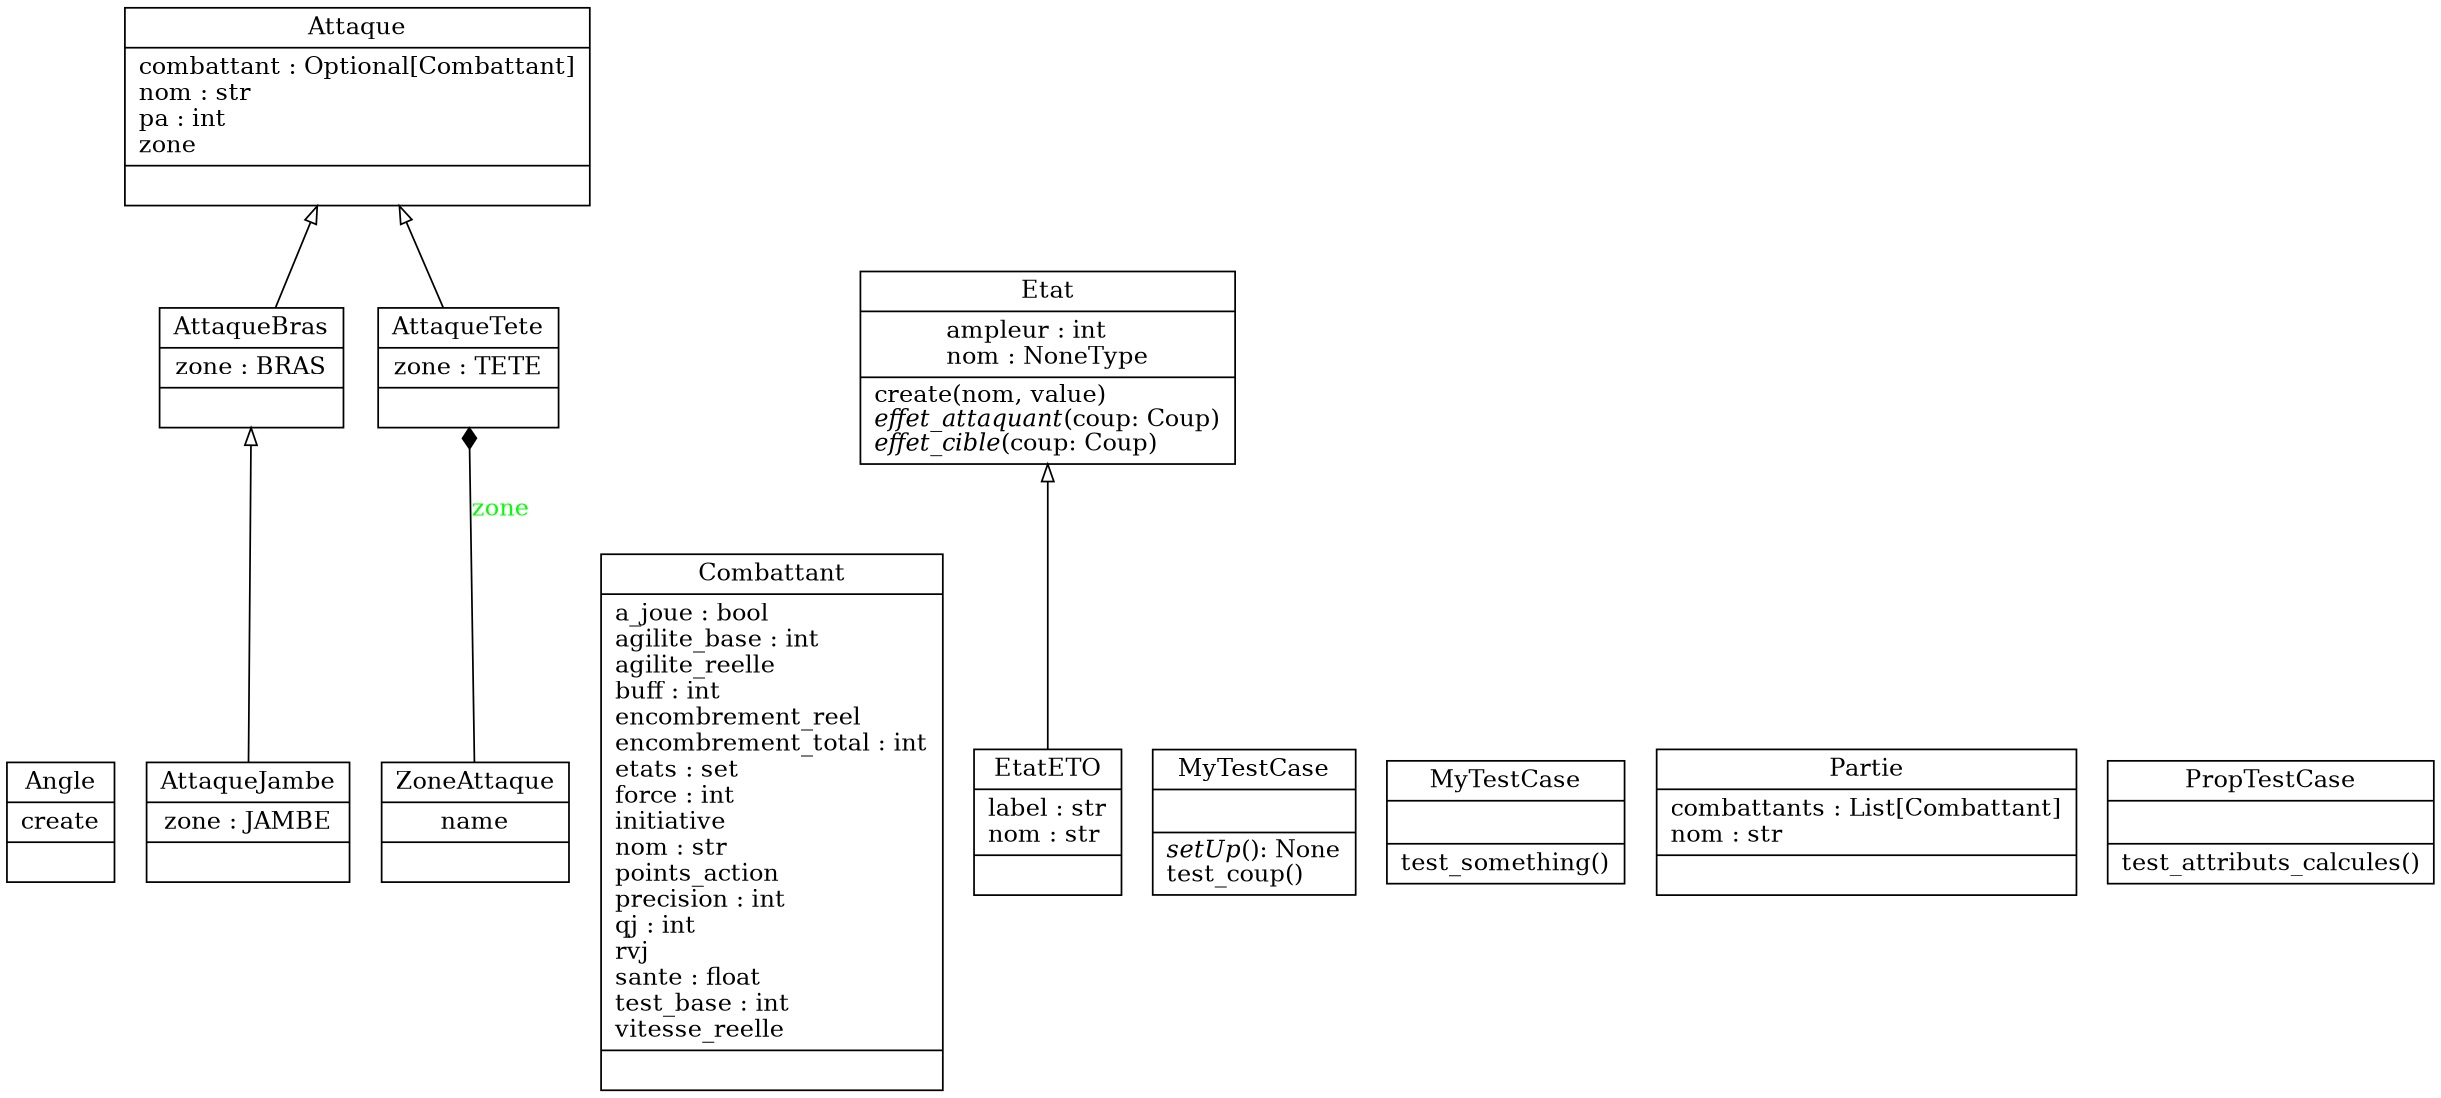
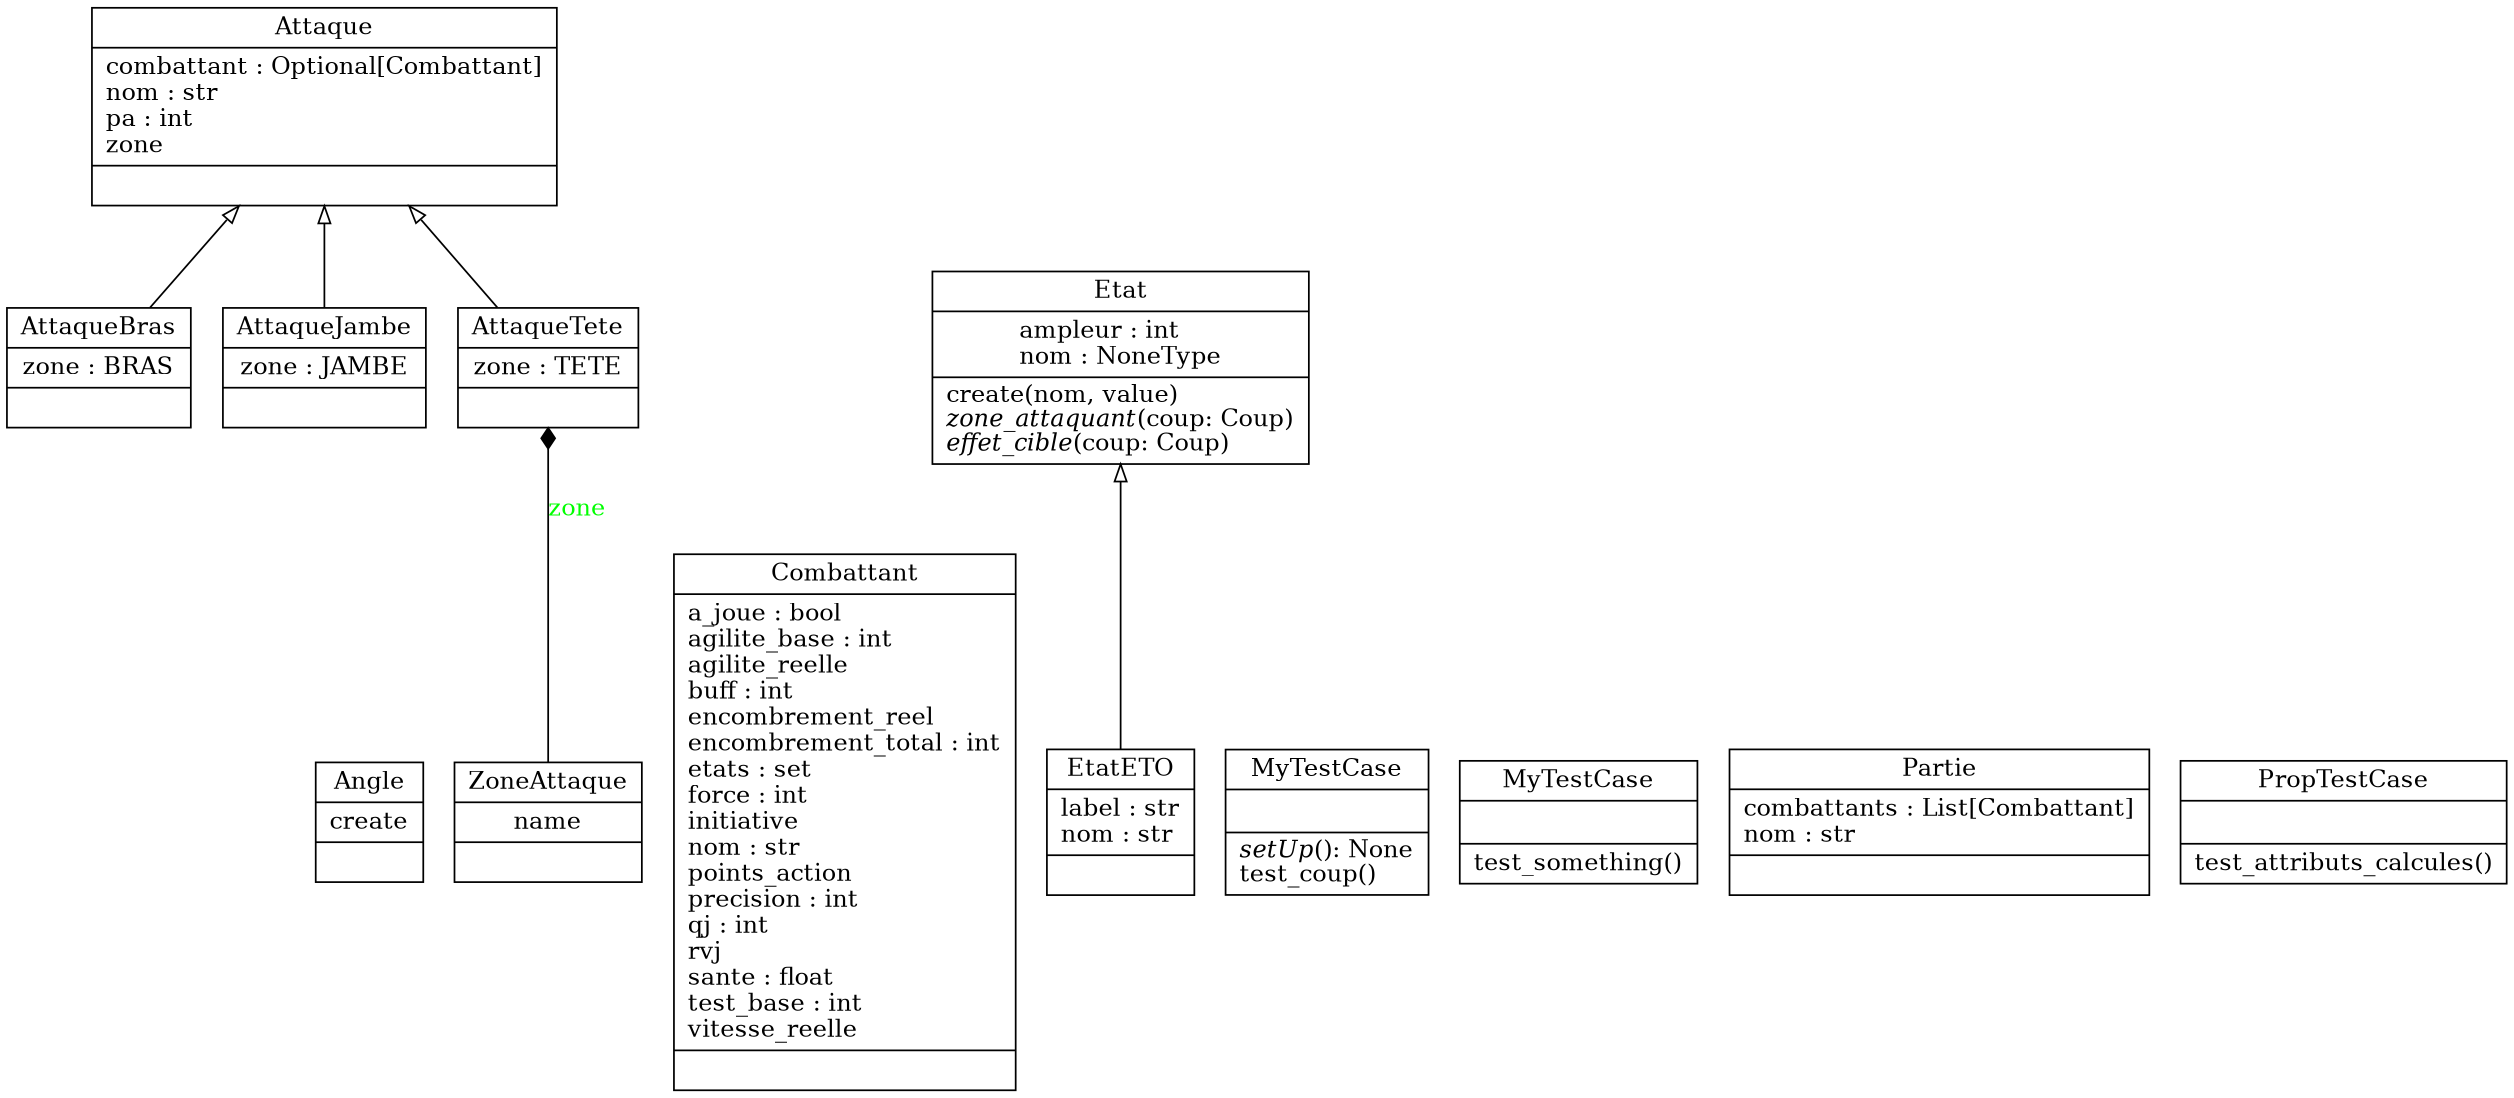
(969, 419) -> (1042, 419)
(250, 604) -> (324, 266)
